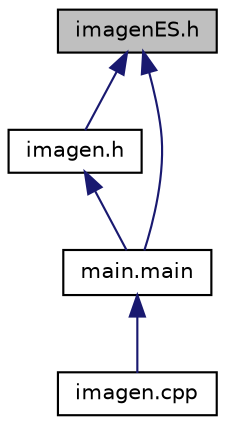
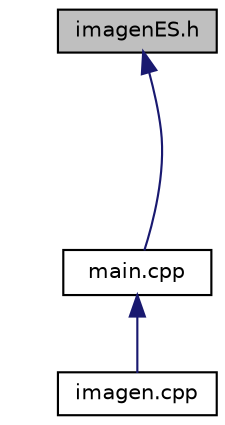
(75, 151) -> none
(137, 273) -> (137, 273)
